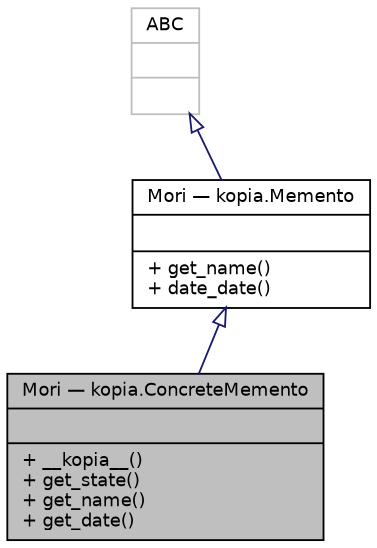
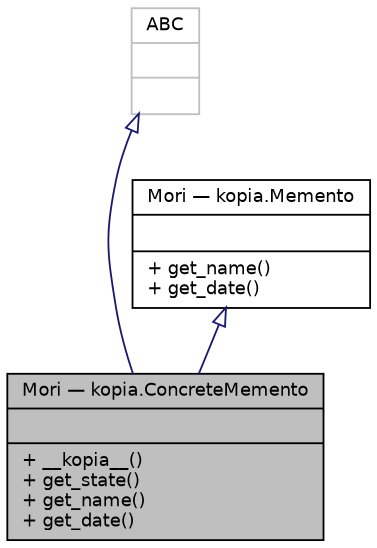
(210, 155) -> (109, 253)
(209, 289) -> (204, 289)
